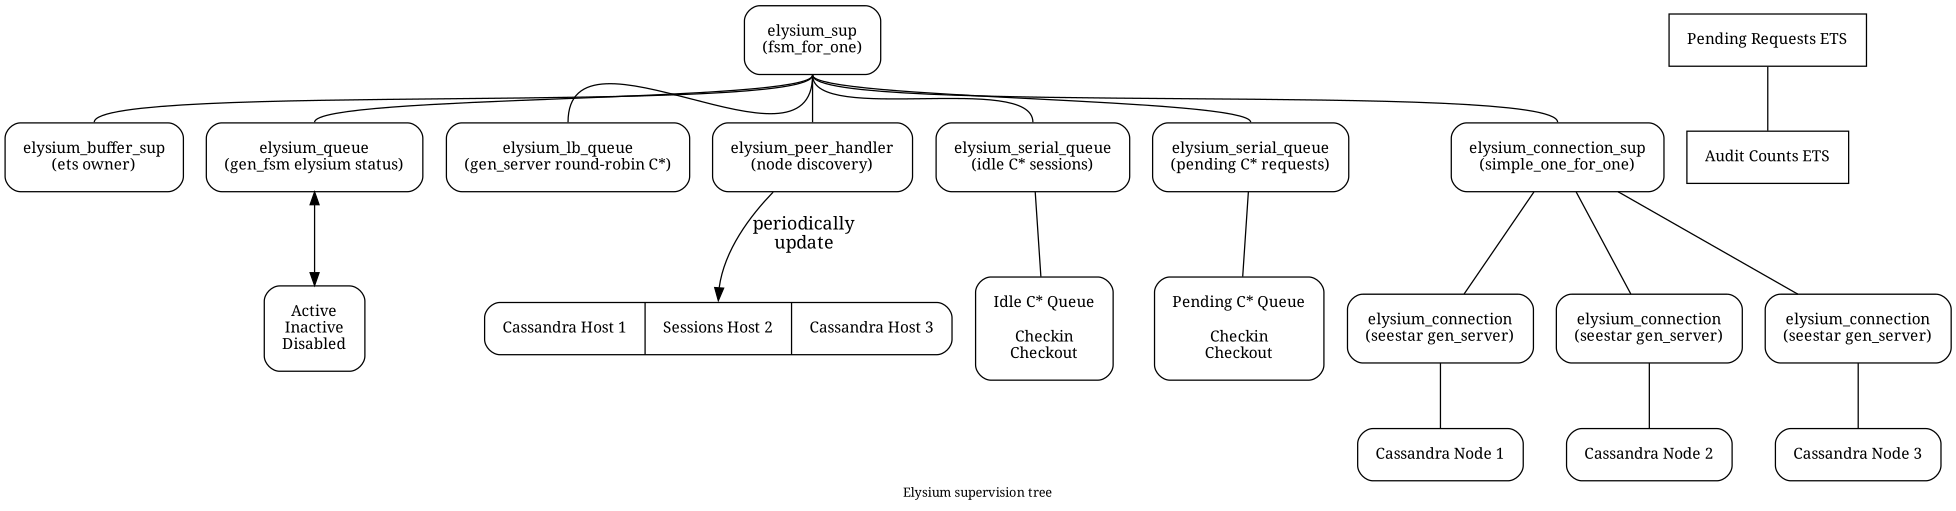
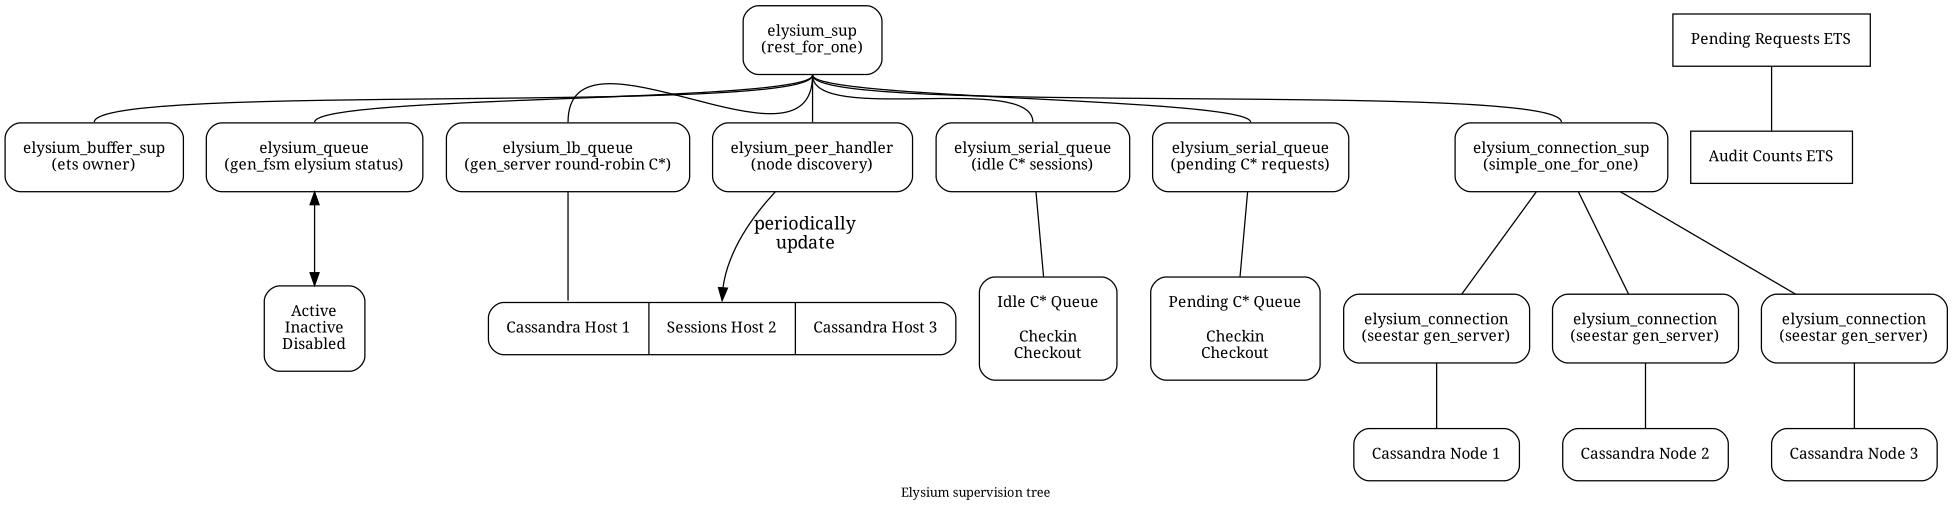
(813, 40) -> (813, 40)
none -> (568, 246)
